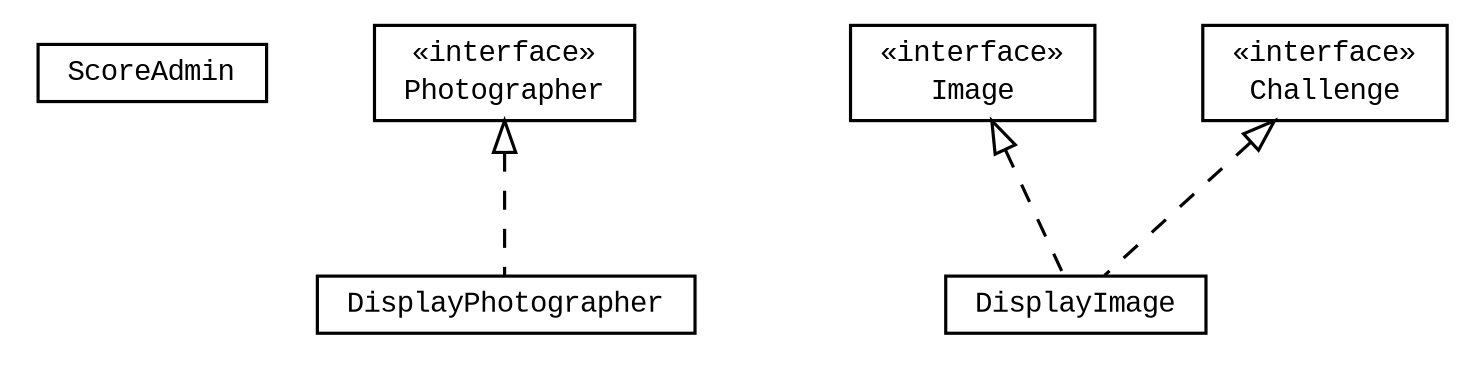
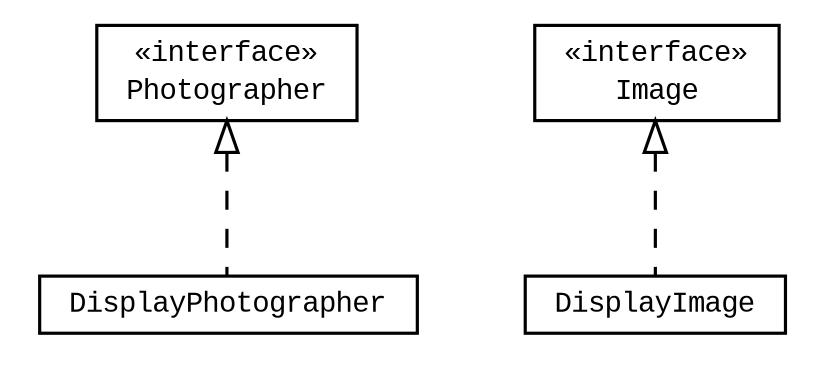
(152, 73) -> none
(1323, 73) -> none
